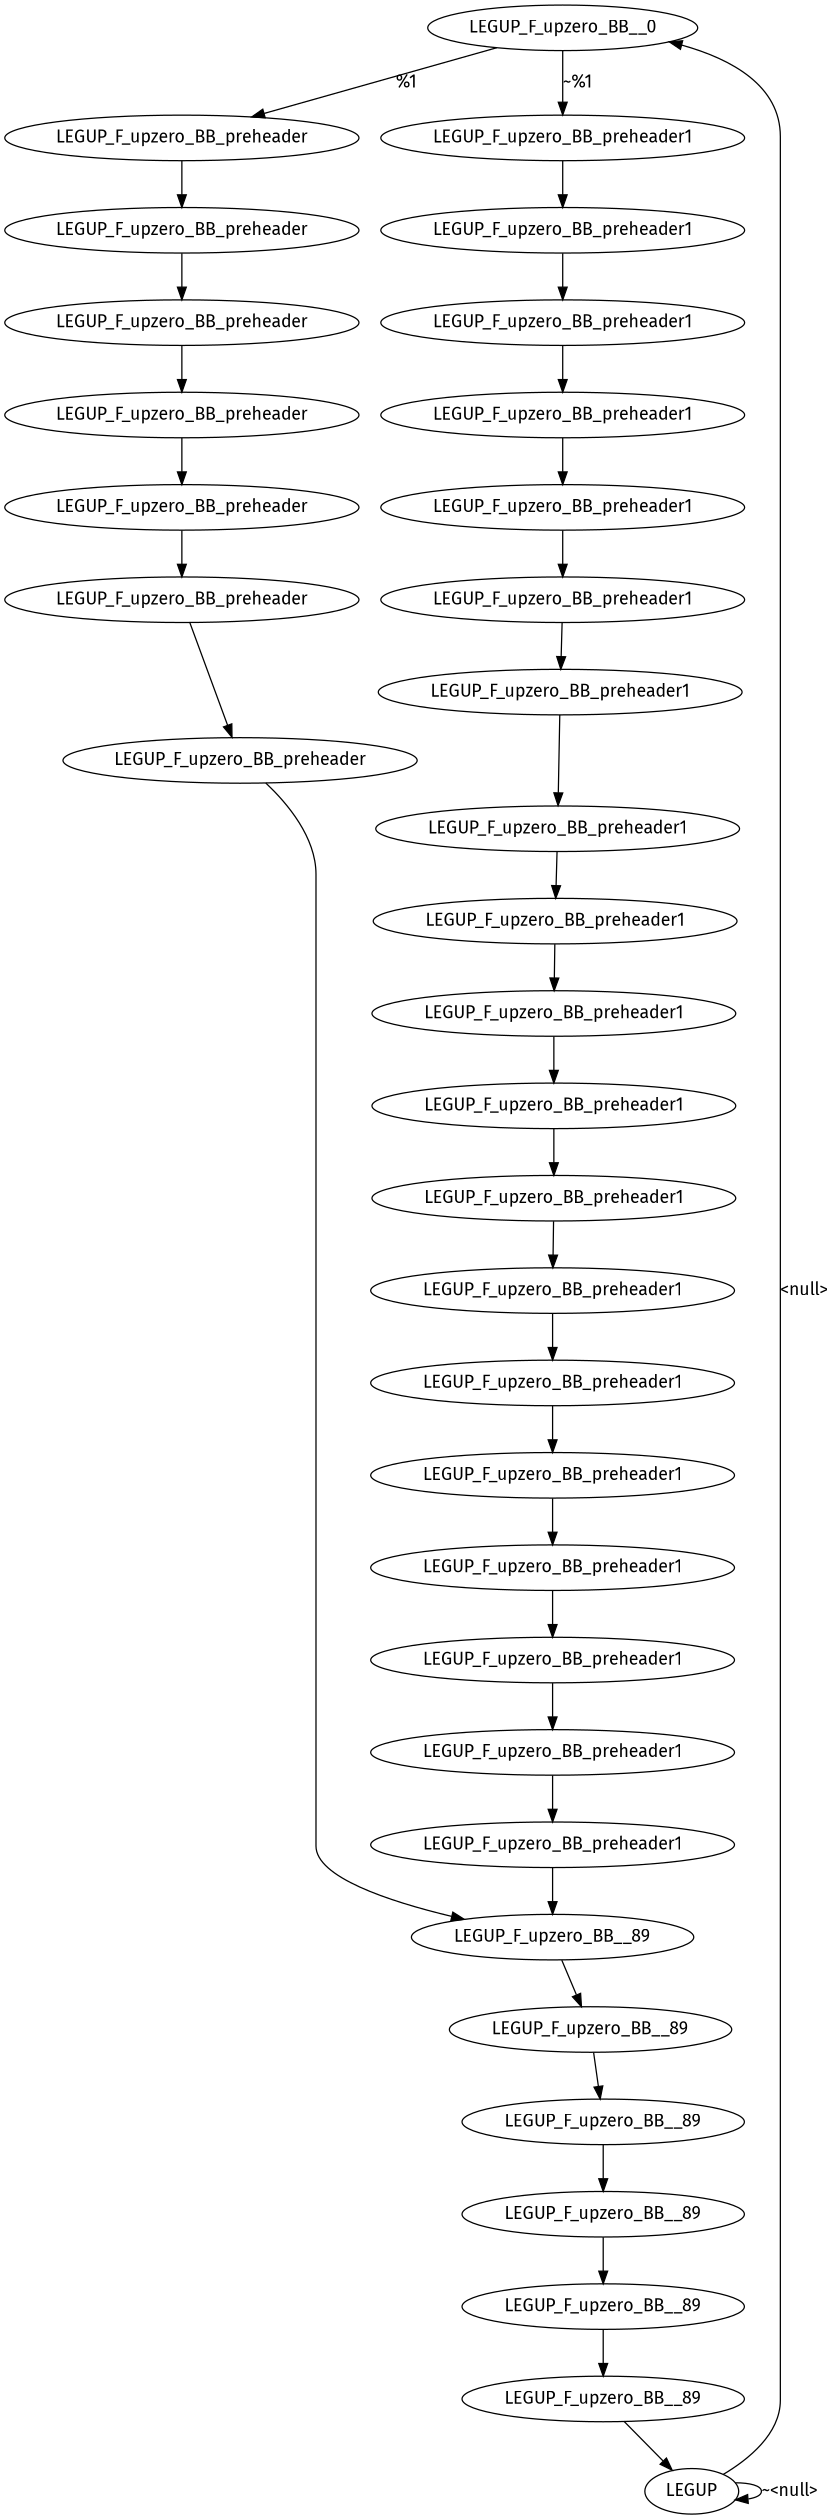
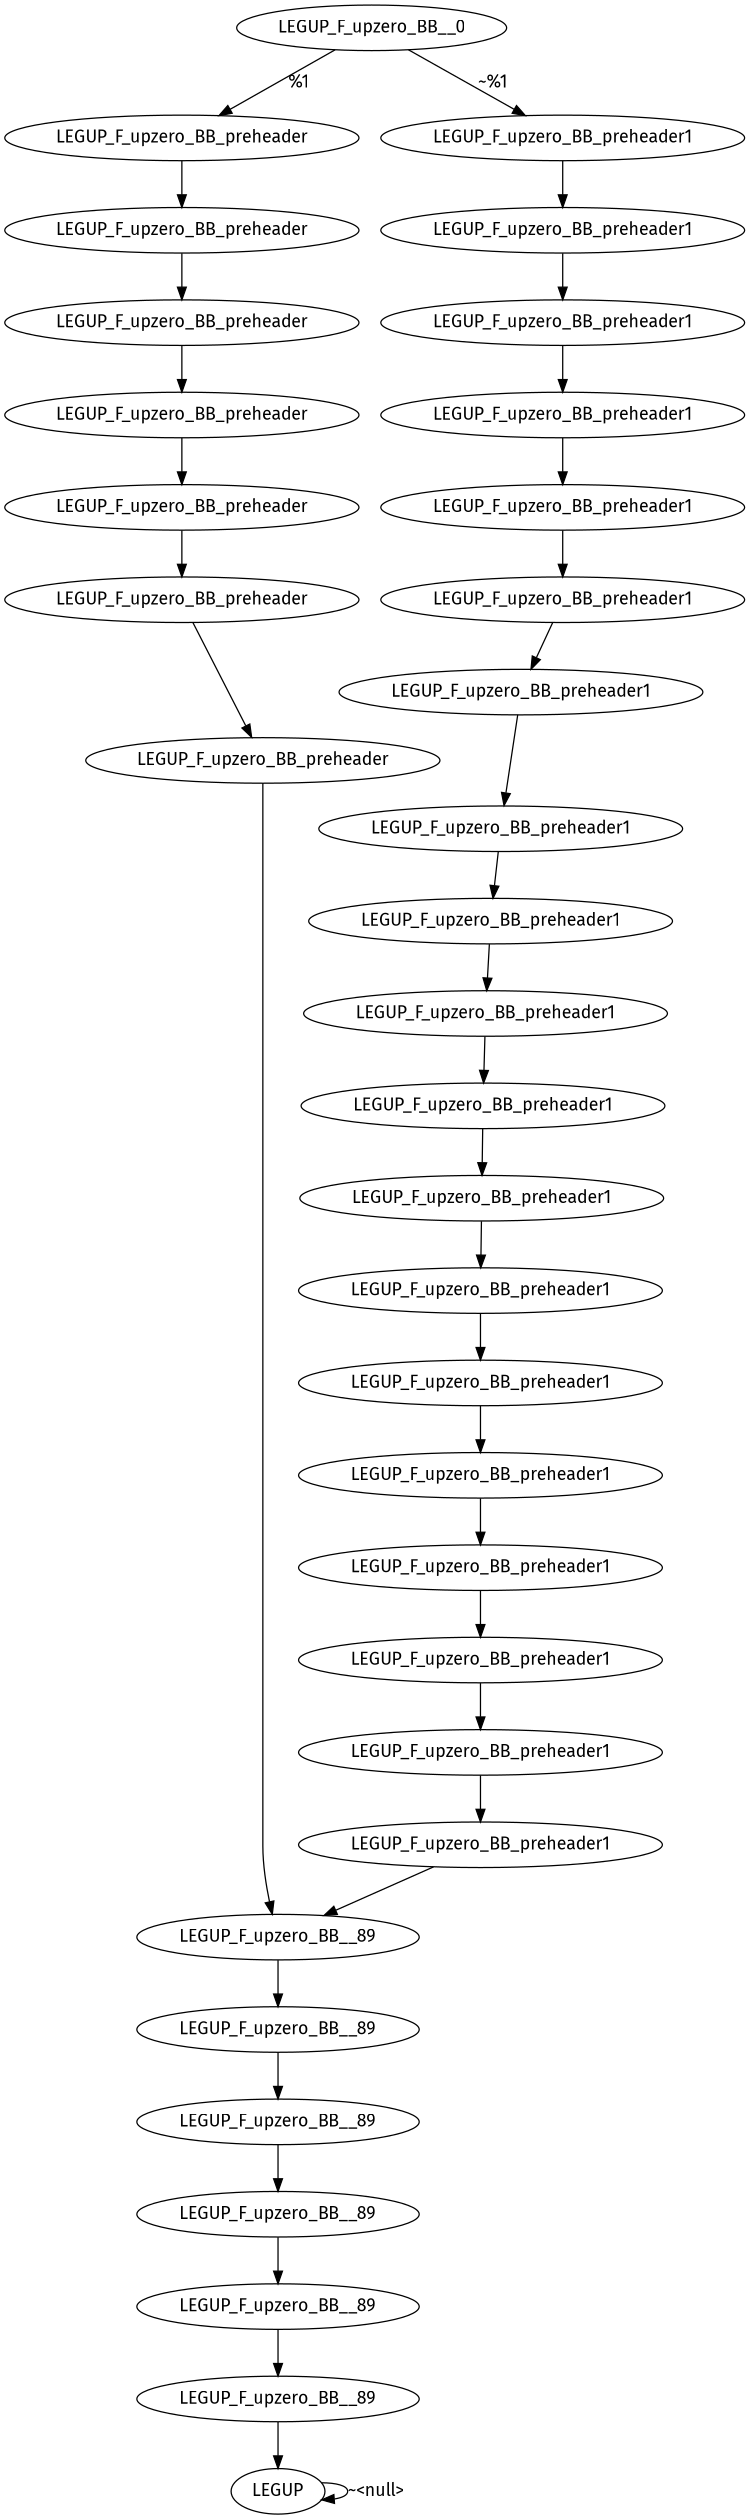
(780, 1245) -> none
